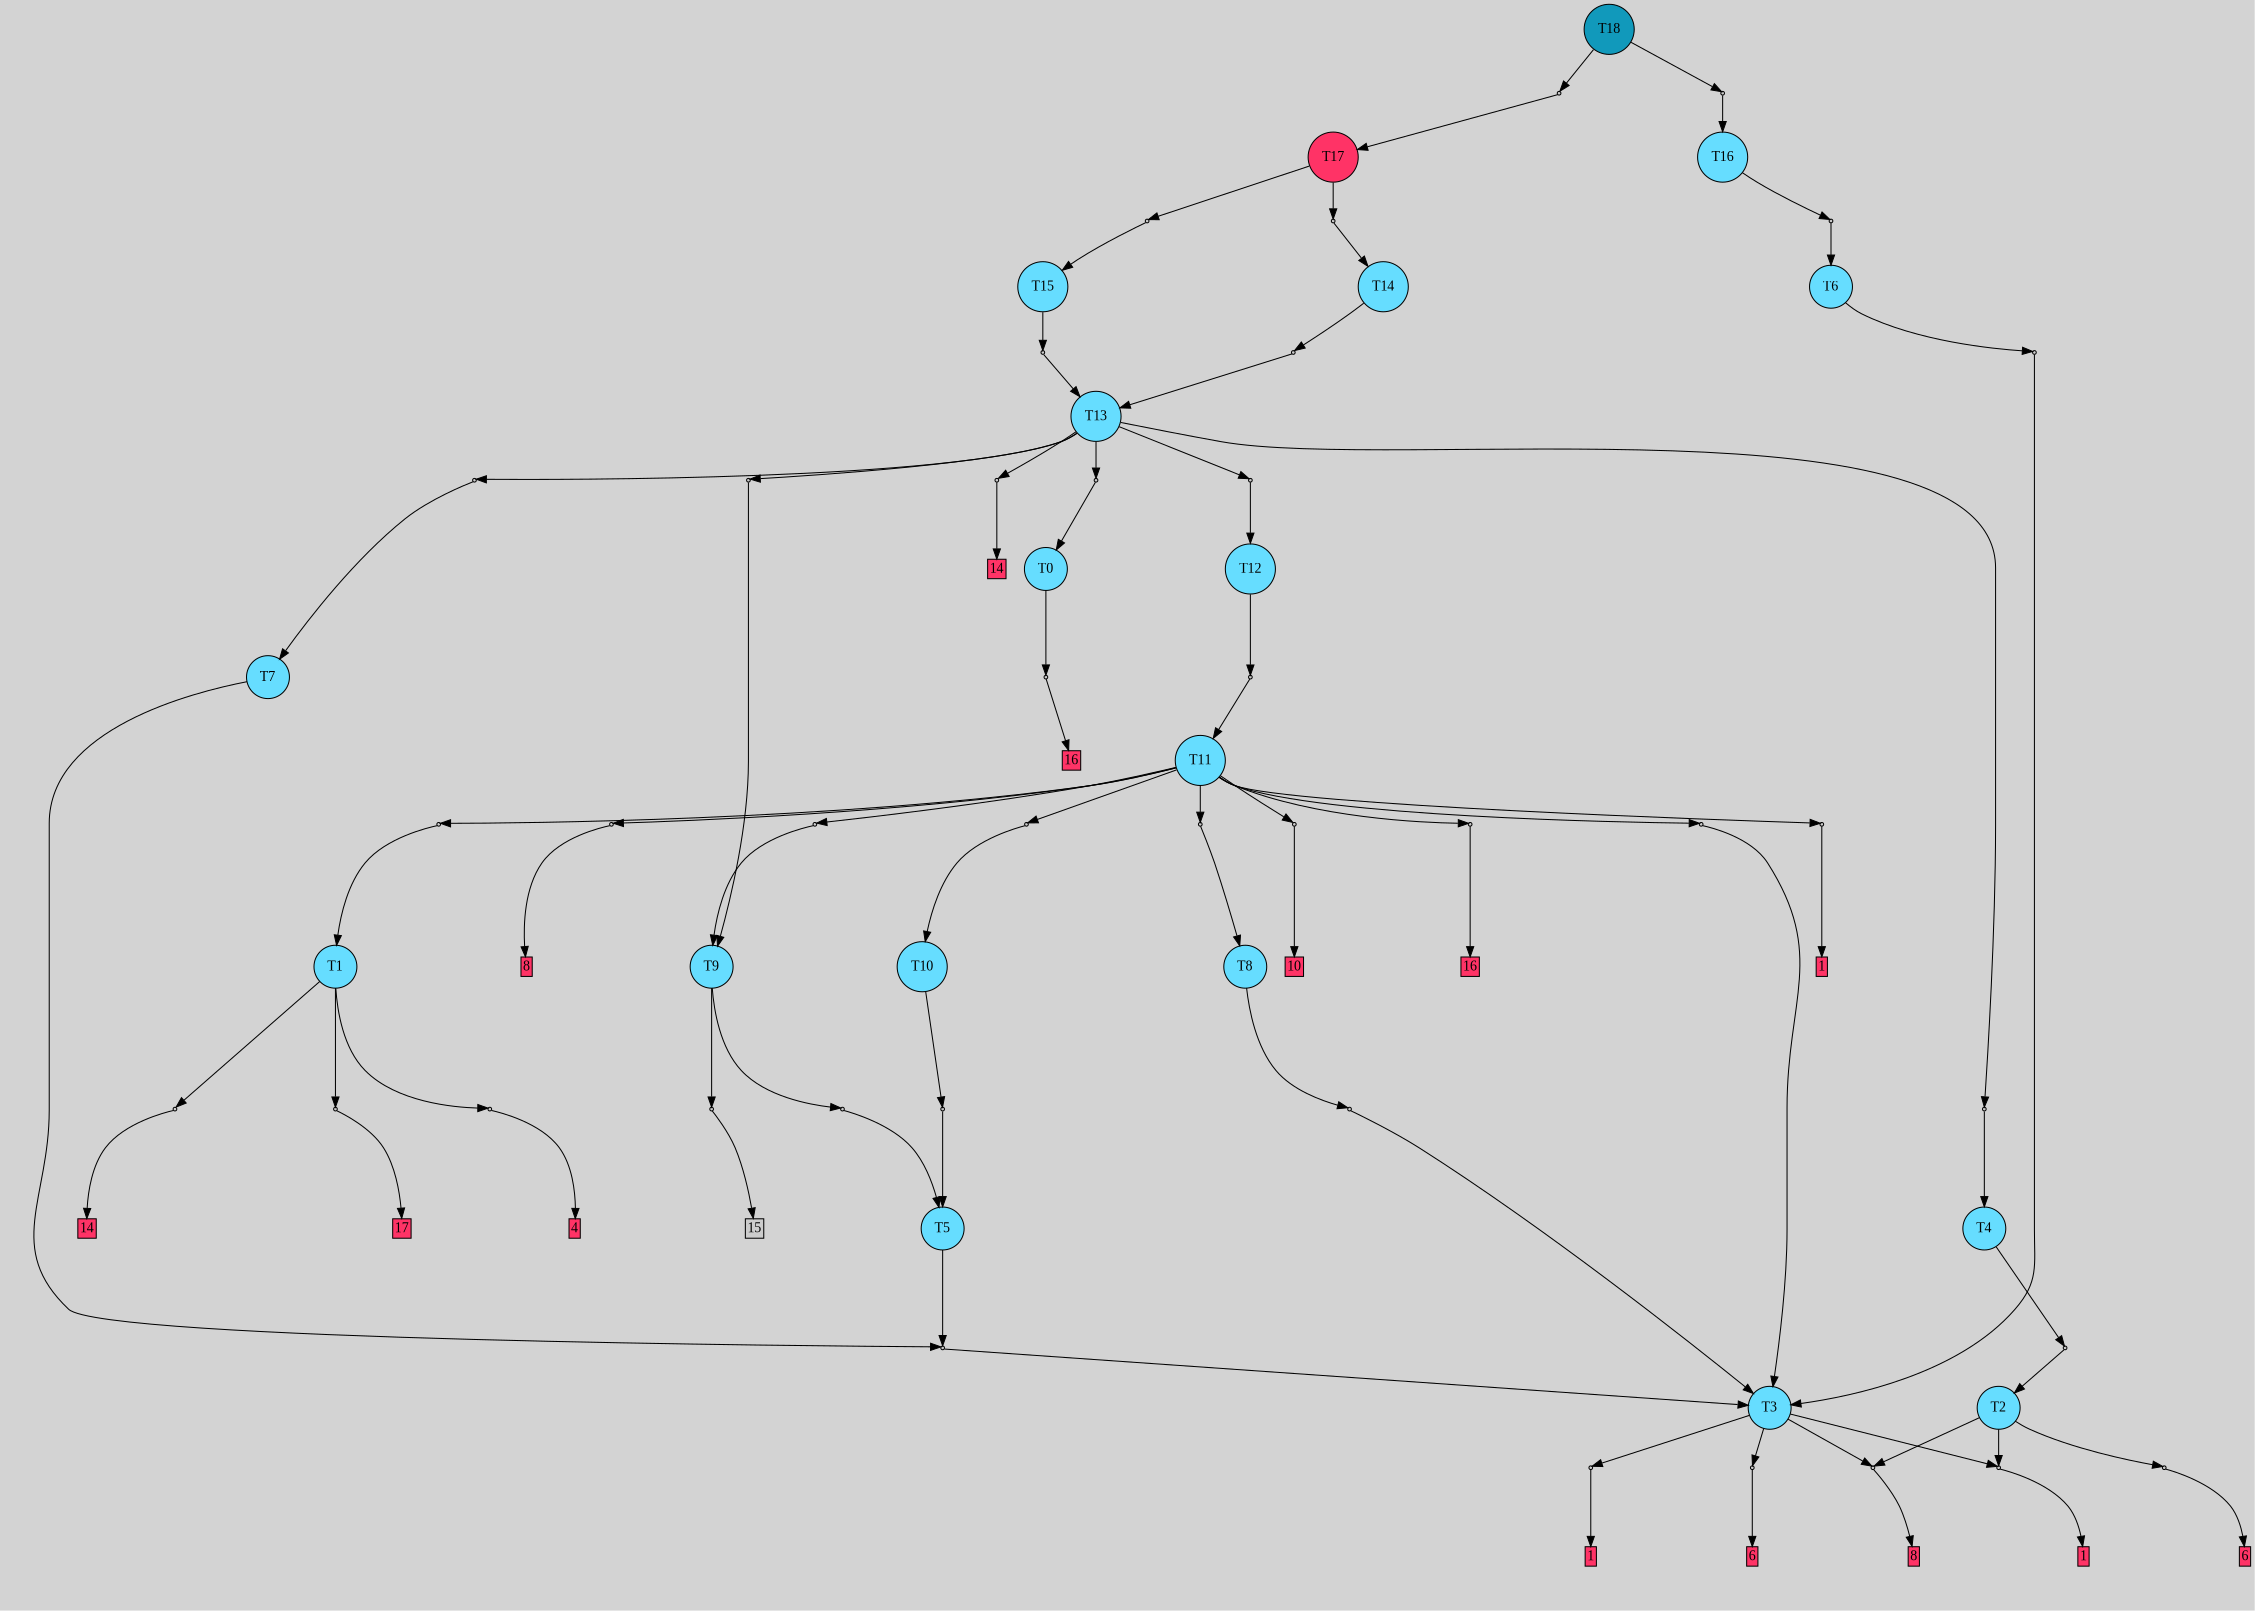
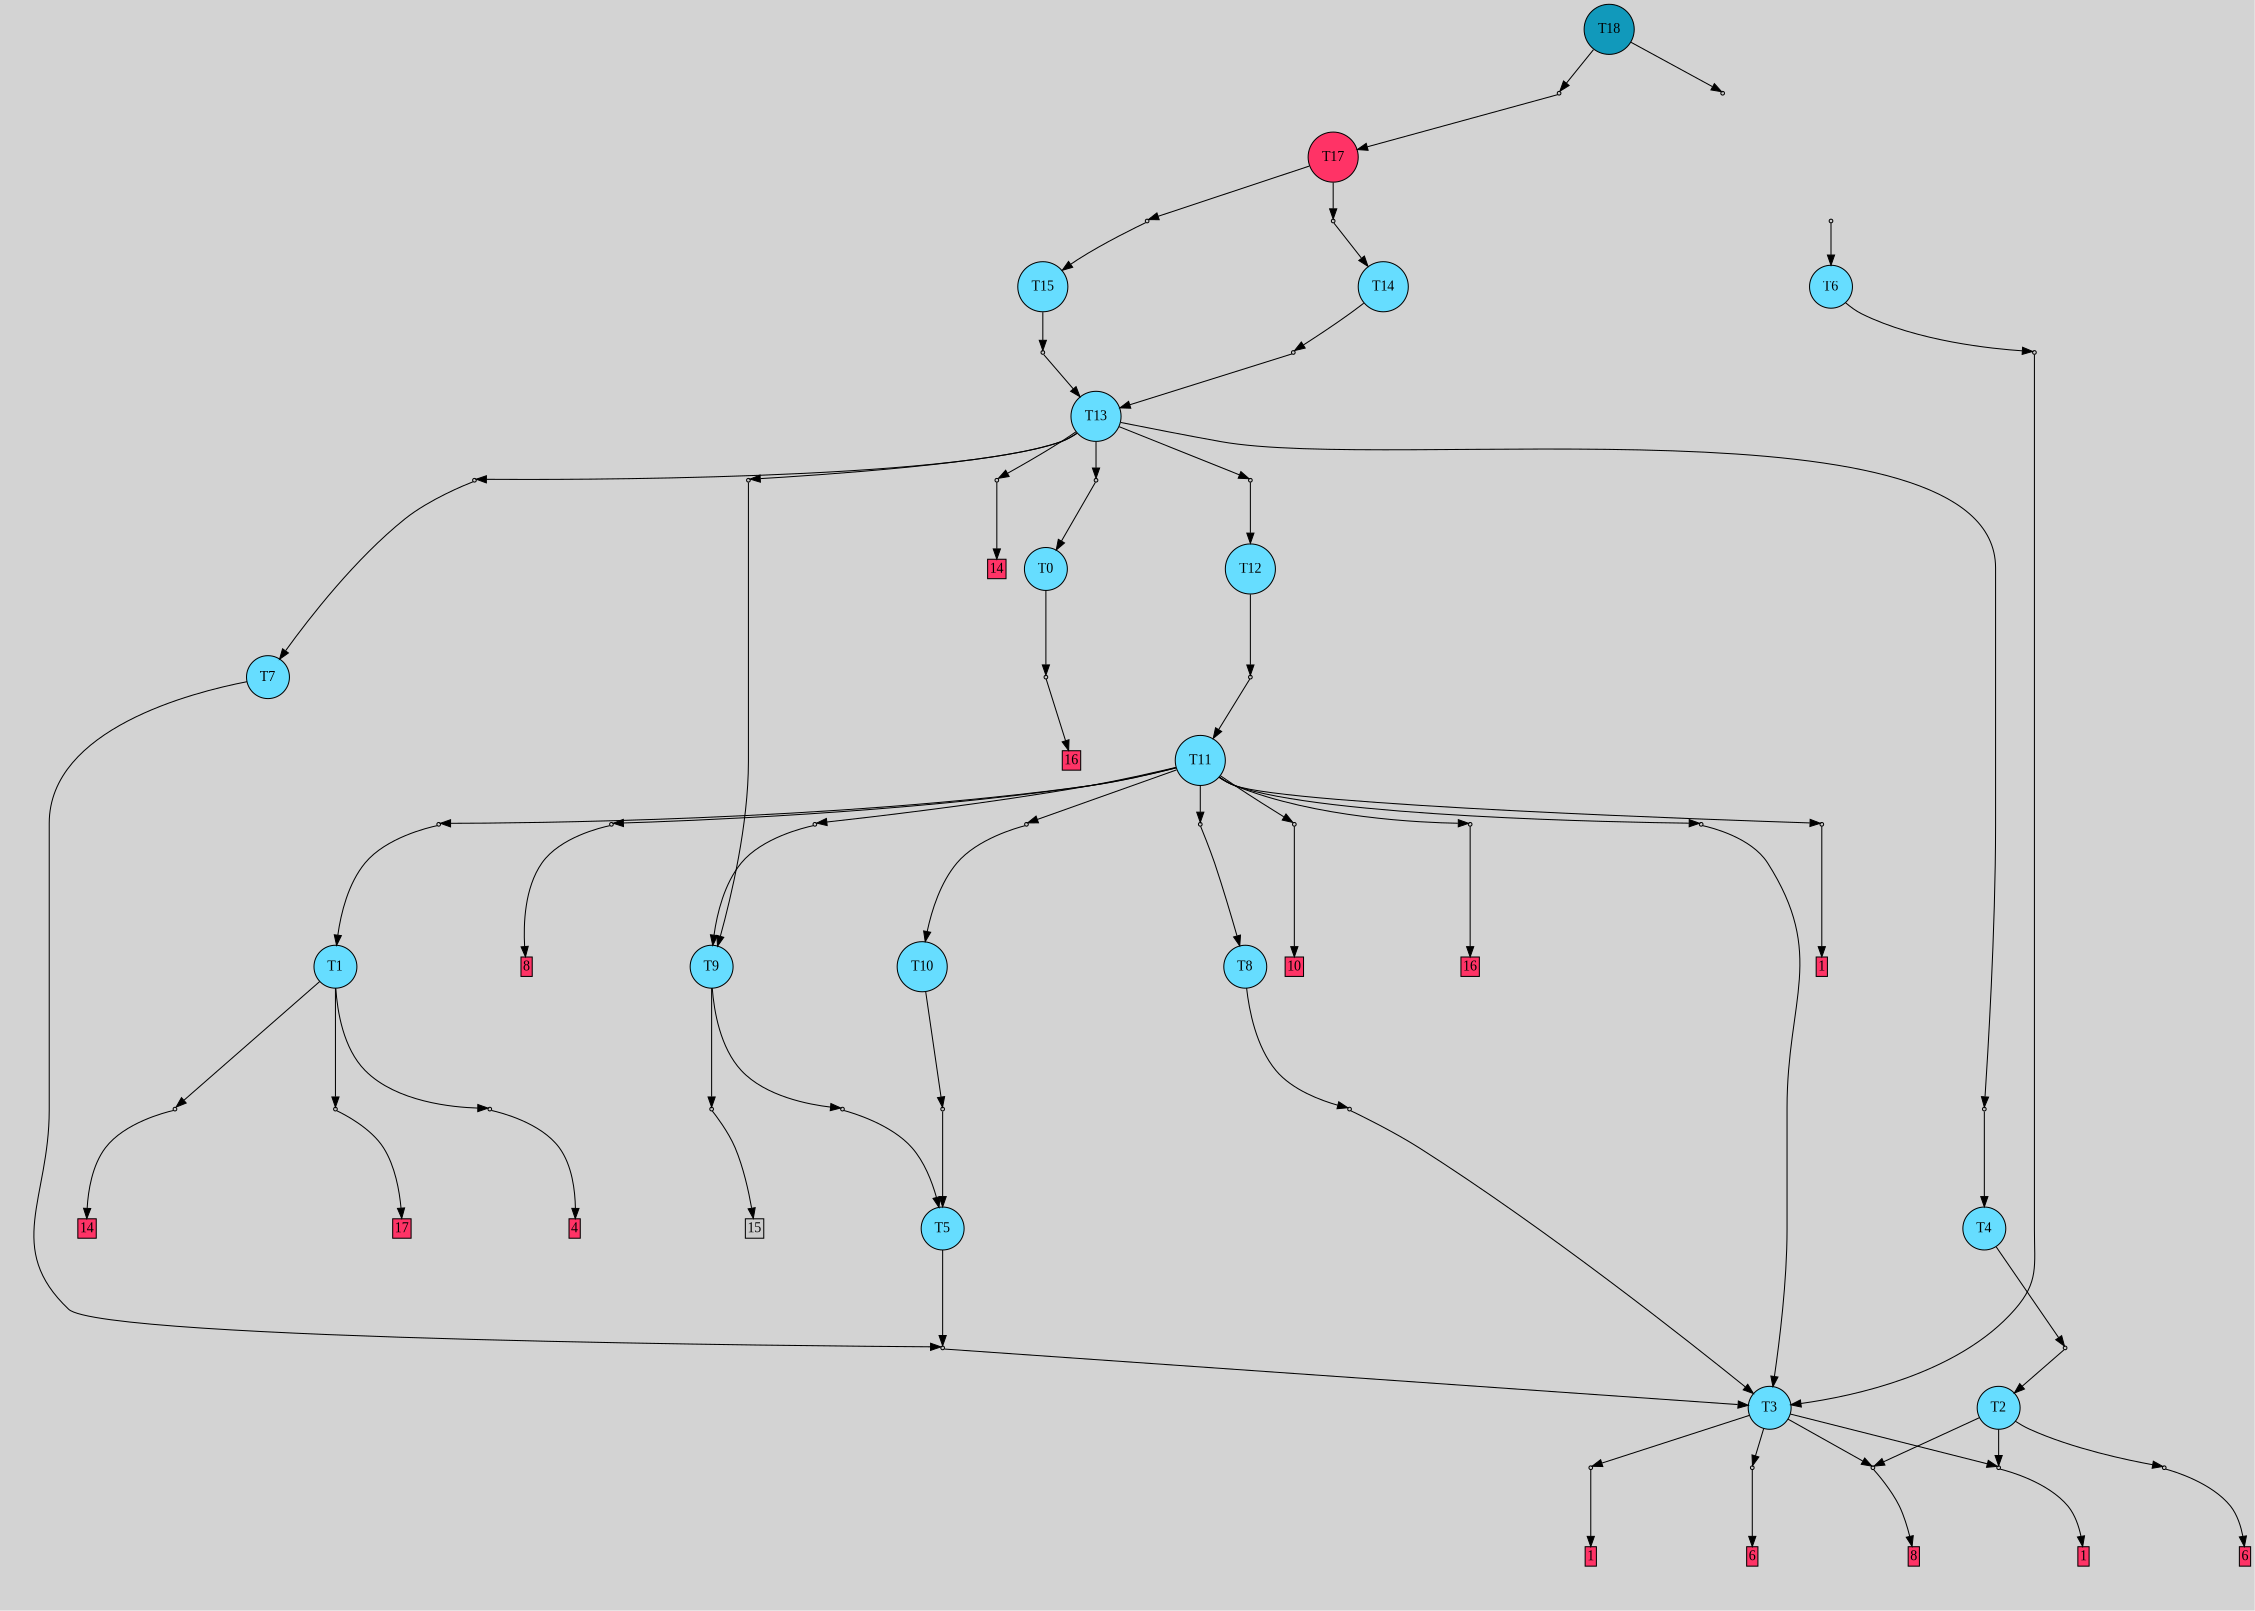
(1723, 157) -> none
